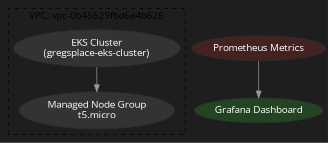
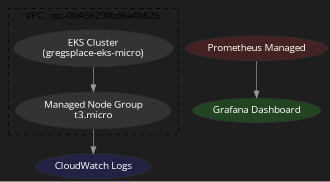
(97, 48) -> (93, 48)
(259, 48) -> (257, 48)
(97, 110) -> (93, 110)
none -> (93, 166)
